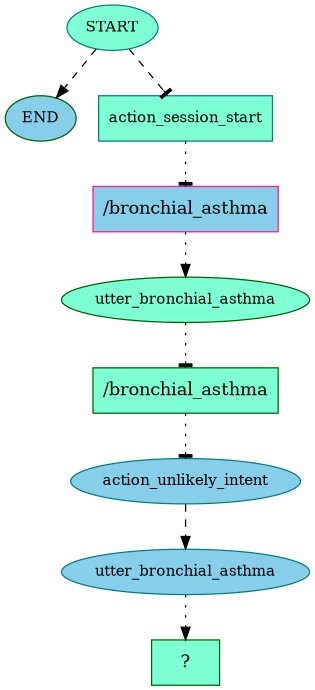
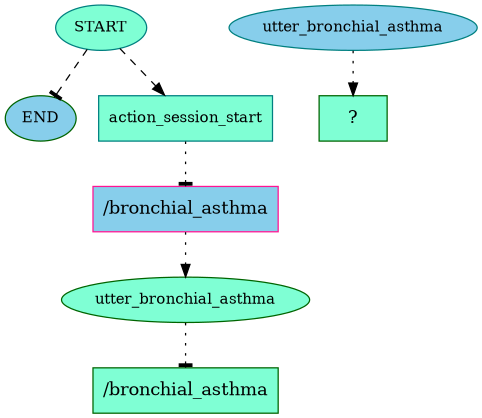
(80, 68) -> (72, 71)
(146, 70) -> (138, 67)
(186, 481) -> none
